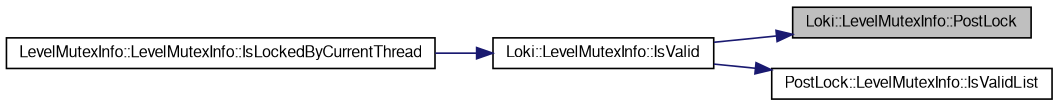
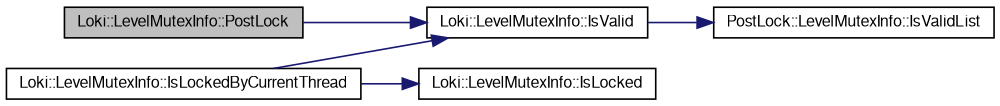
(745, 39) -> (357, 23)
(221, 53) -> (184, 84)
none -> (537, 84)
